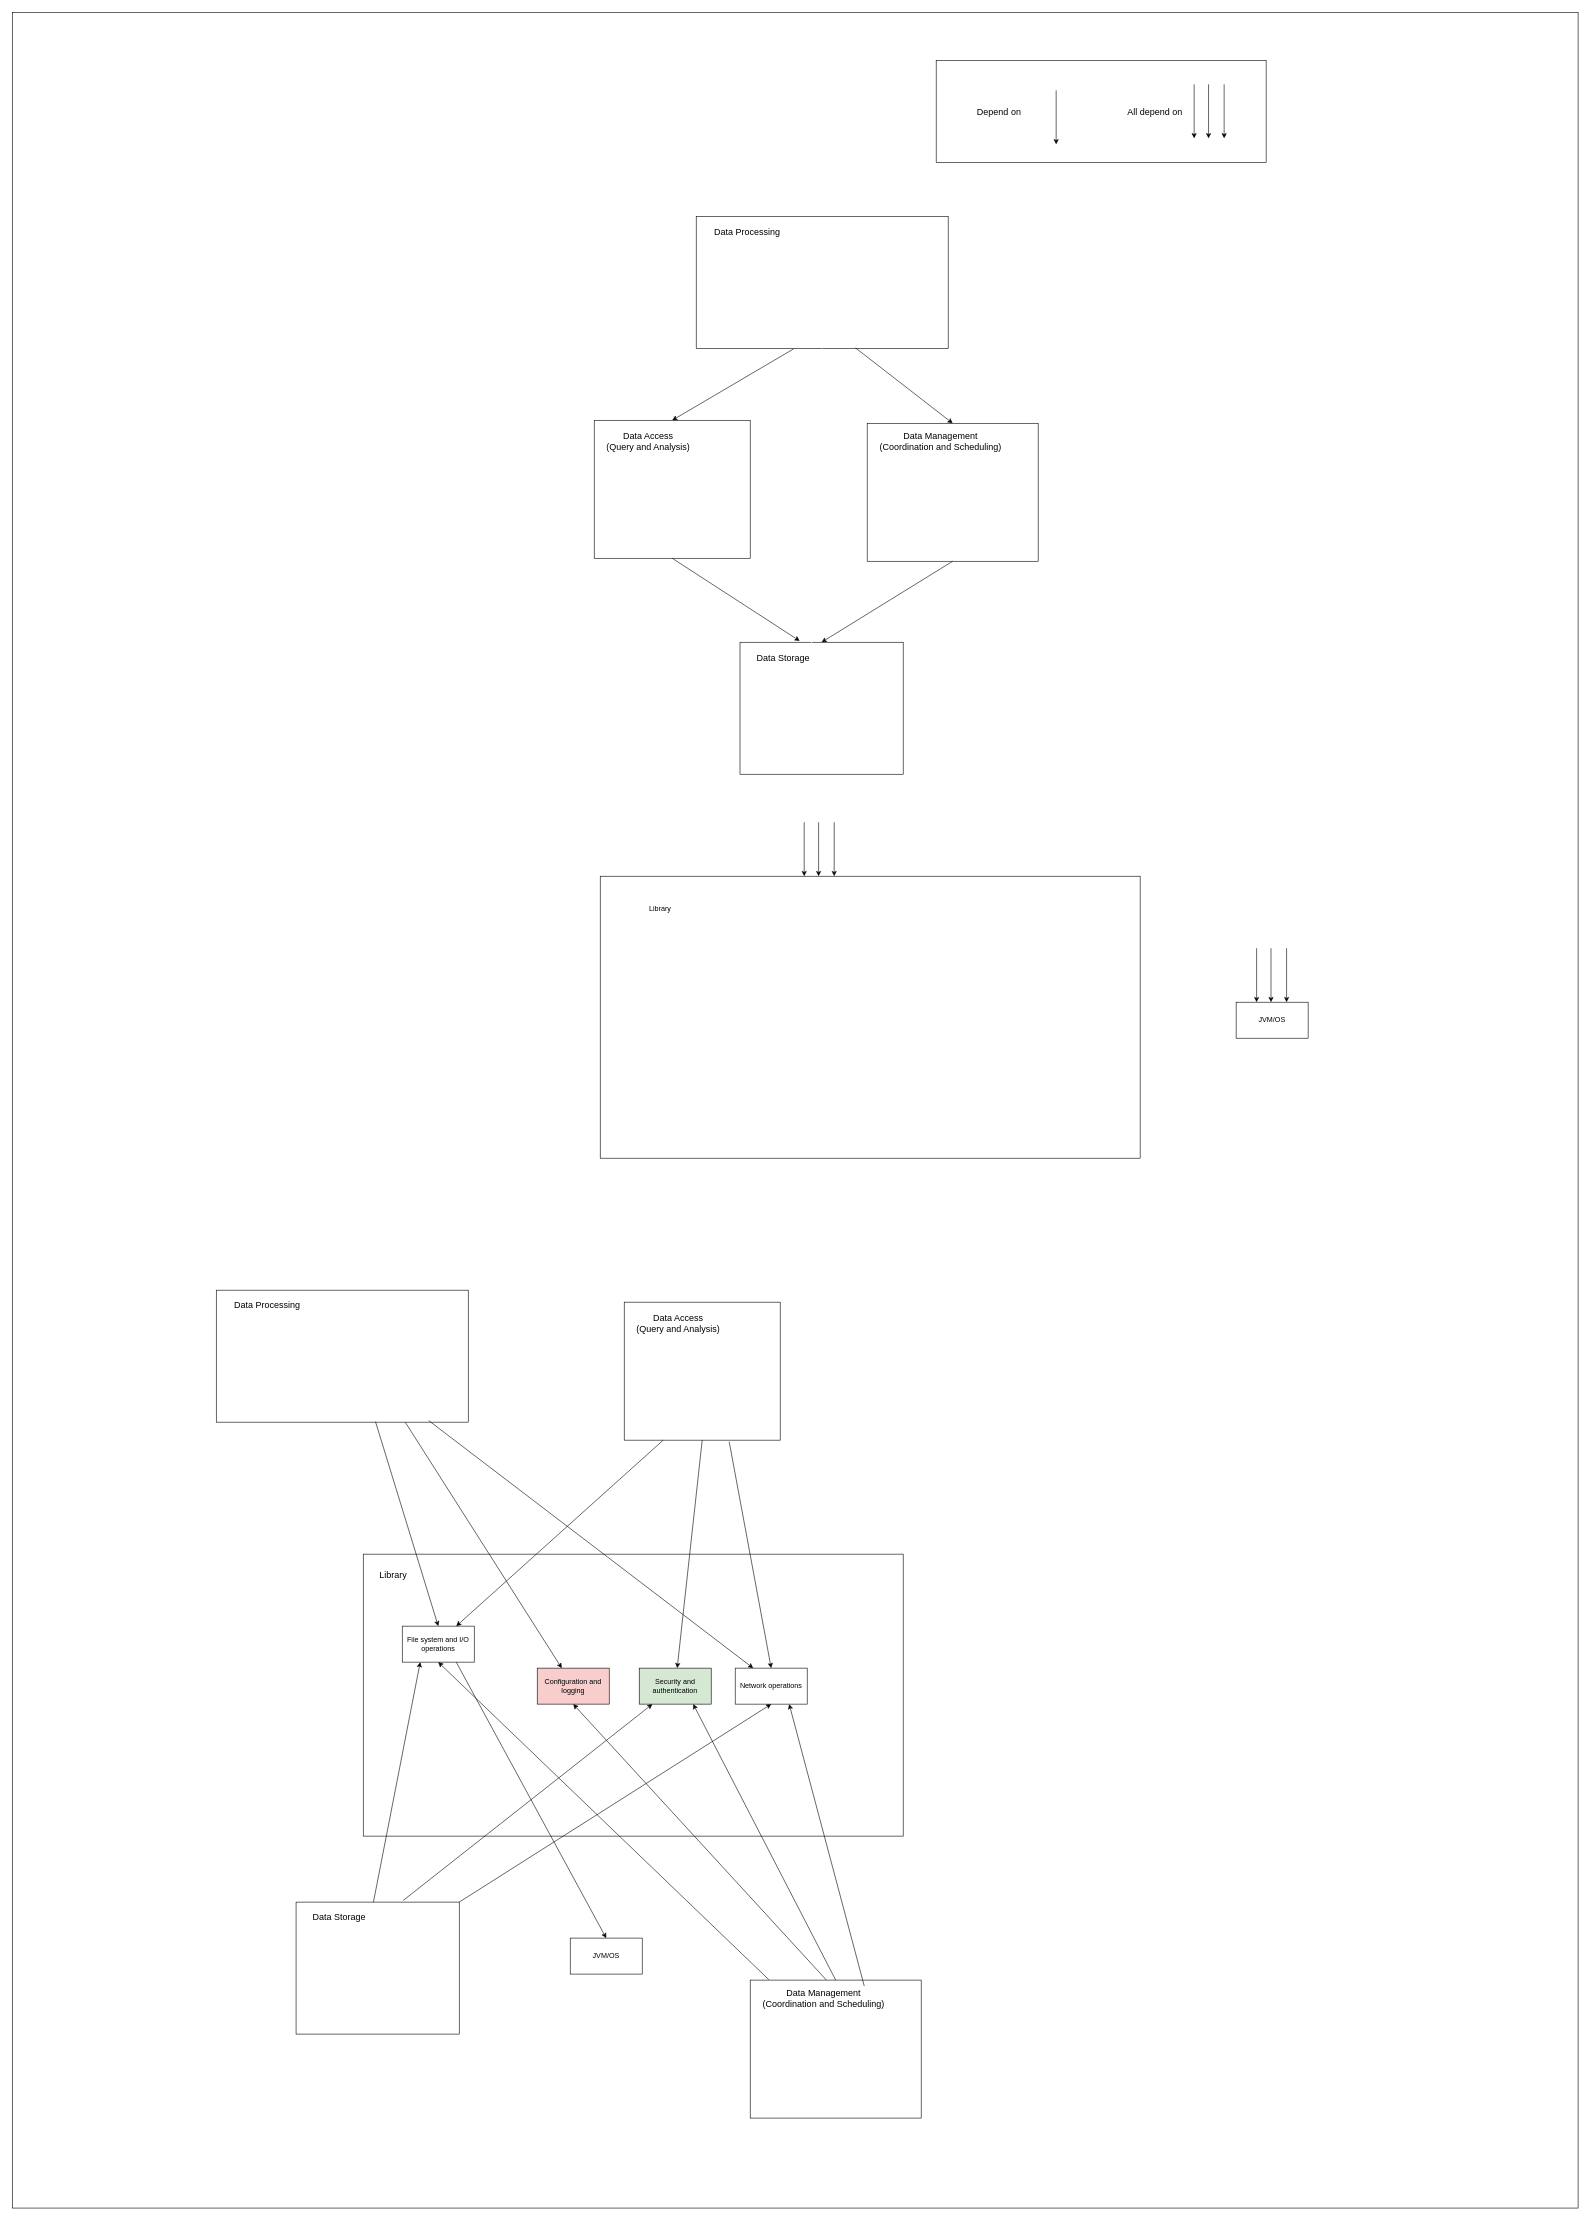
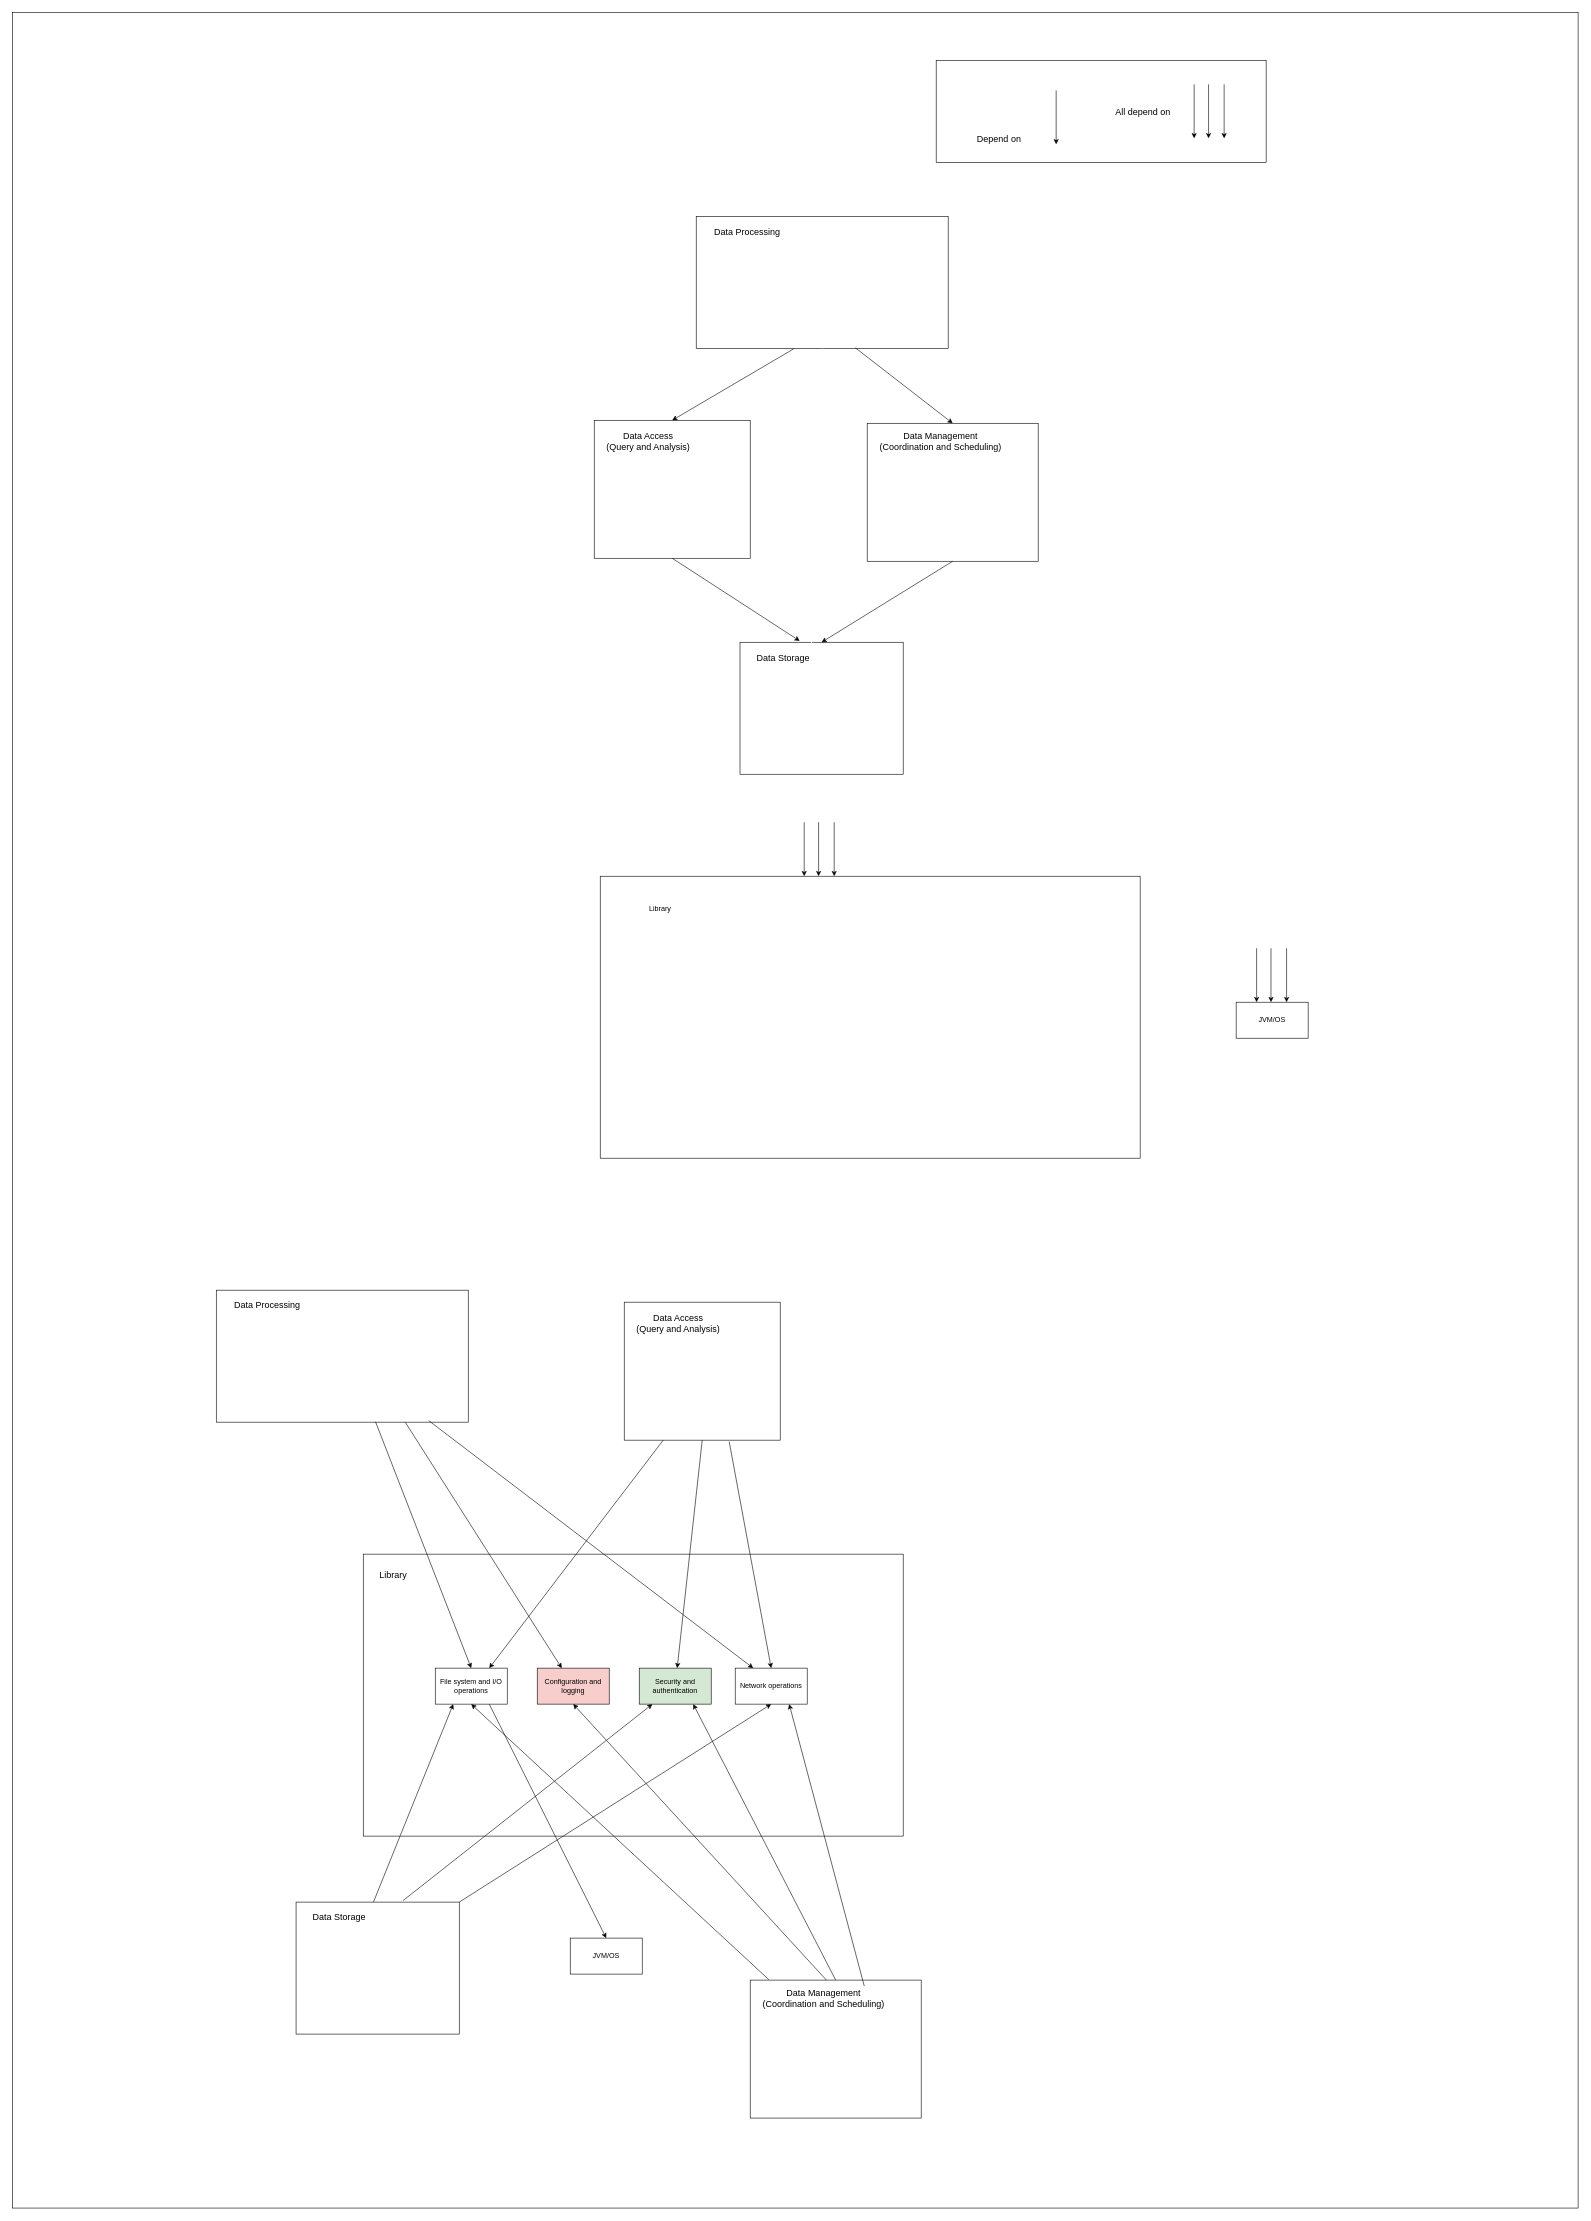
(999, 111) -> (999, 138)
(1155, 111) -> (1143, 111)
(438, 1644) -> (471, 1686)
